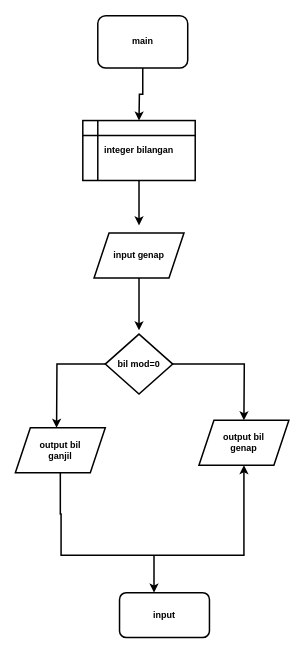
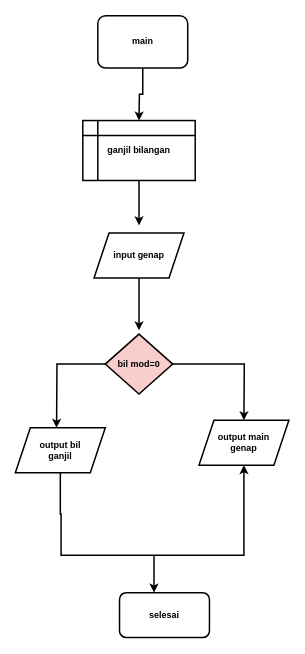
(139, 150) -> (139, 150)
(139, 364) -> (139, 364)
(244, 443) -> (244, 443)
(165, 615) -> (165, 615)
